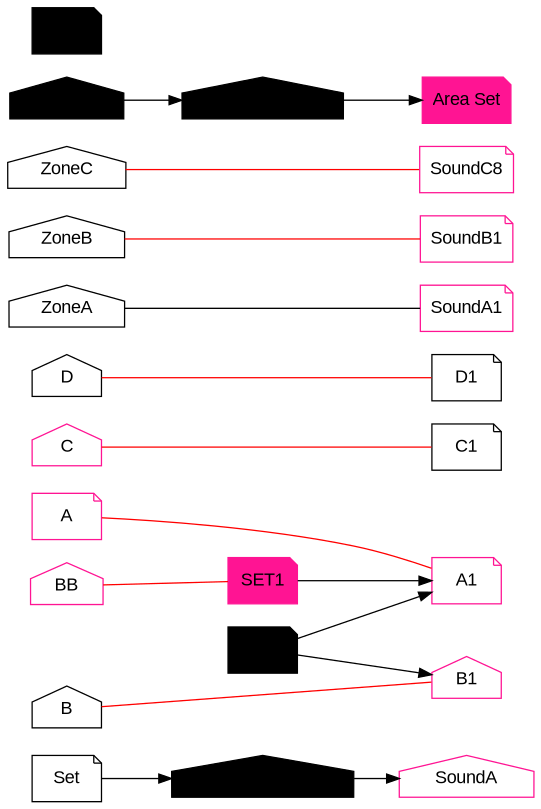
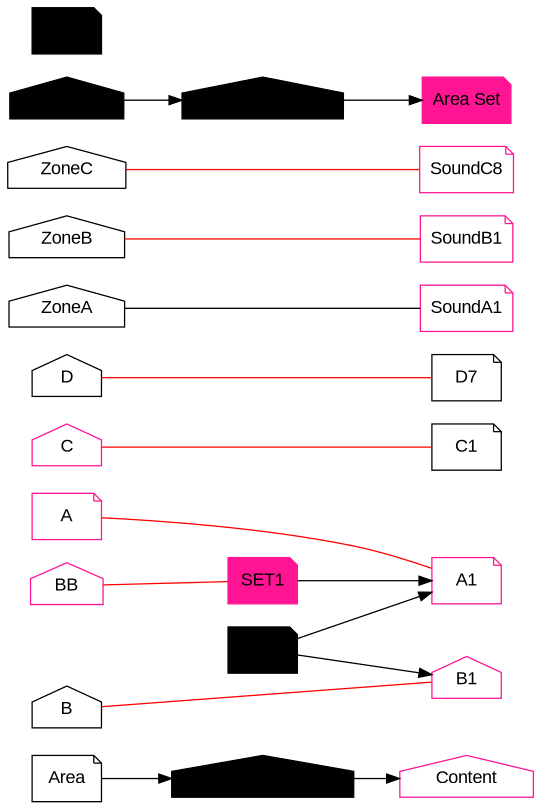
(467, 378) -> (467, 378)
(67, 779) -> (67, 779)
(467, 779) -> (467, 779)
